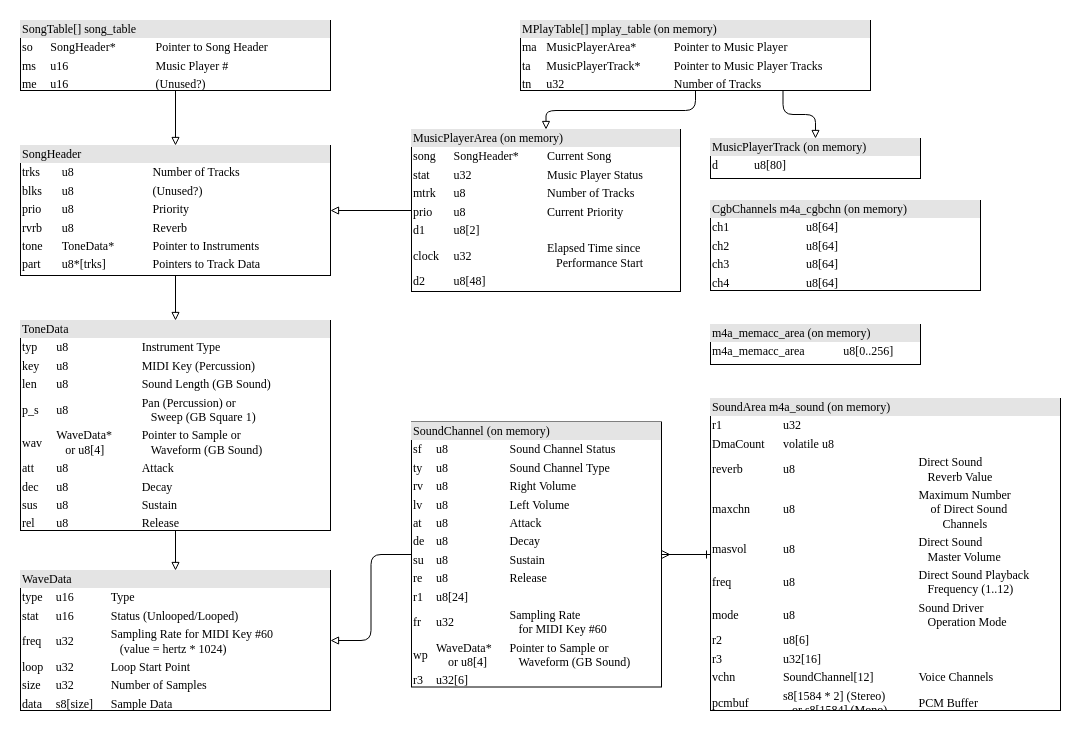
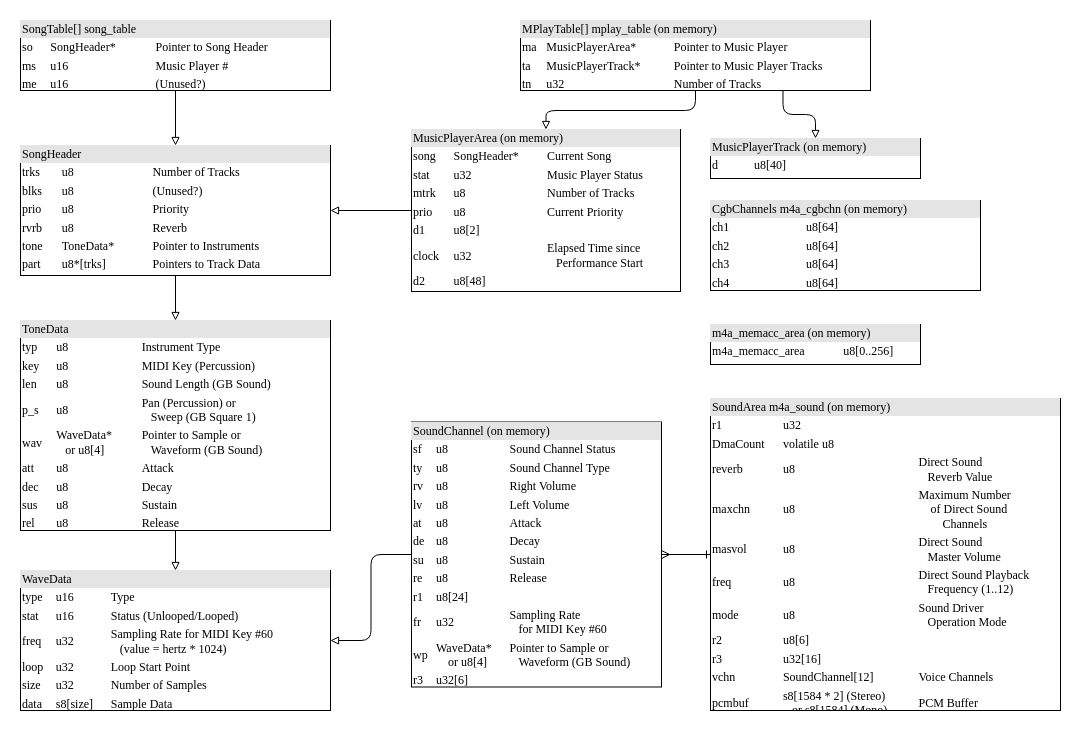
(798, 153) -> (798, 153)
